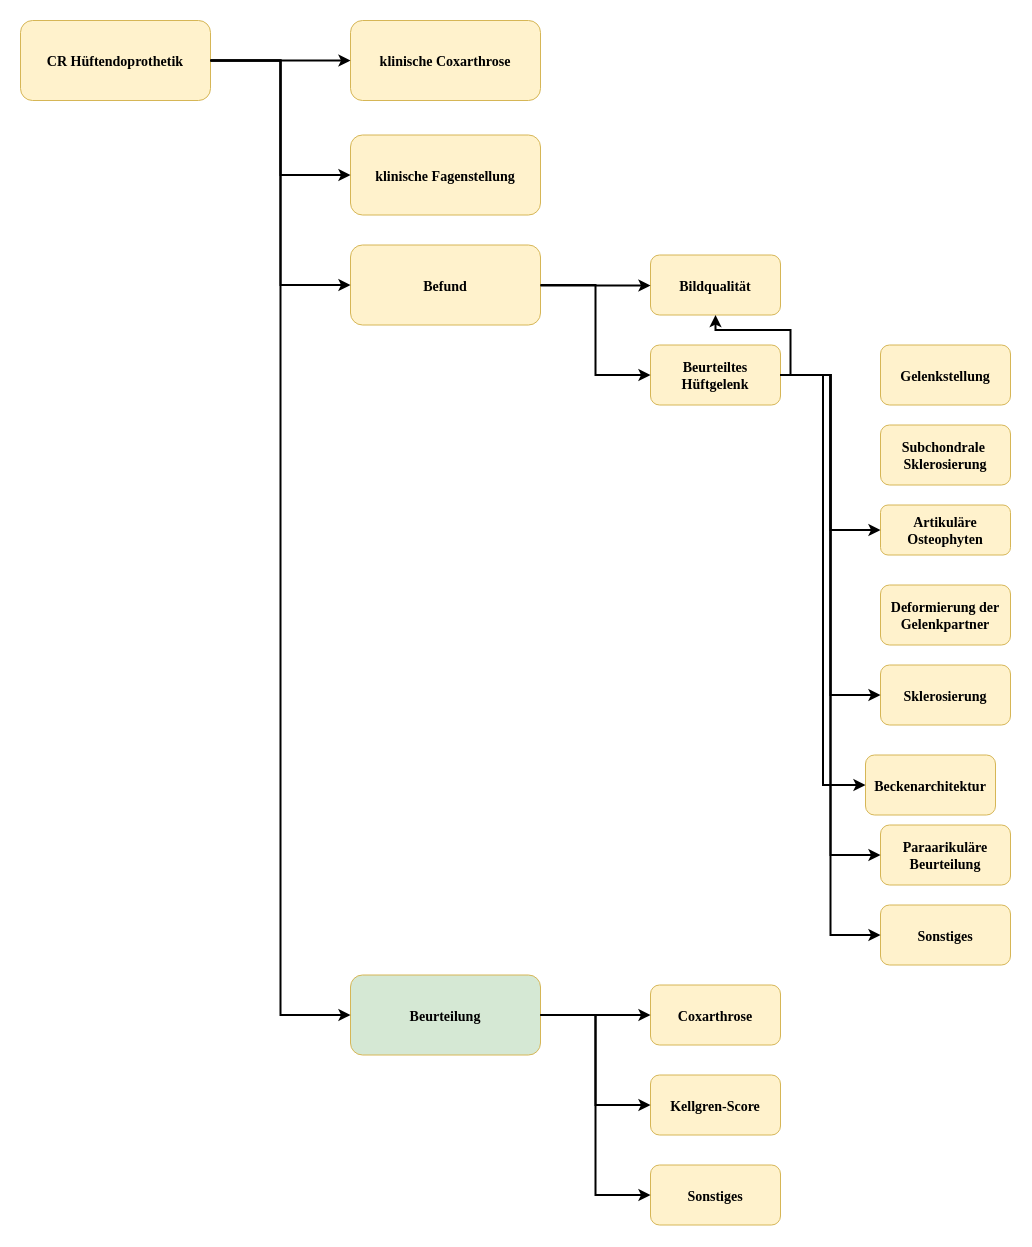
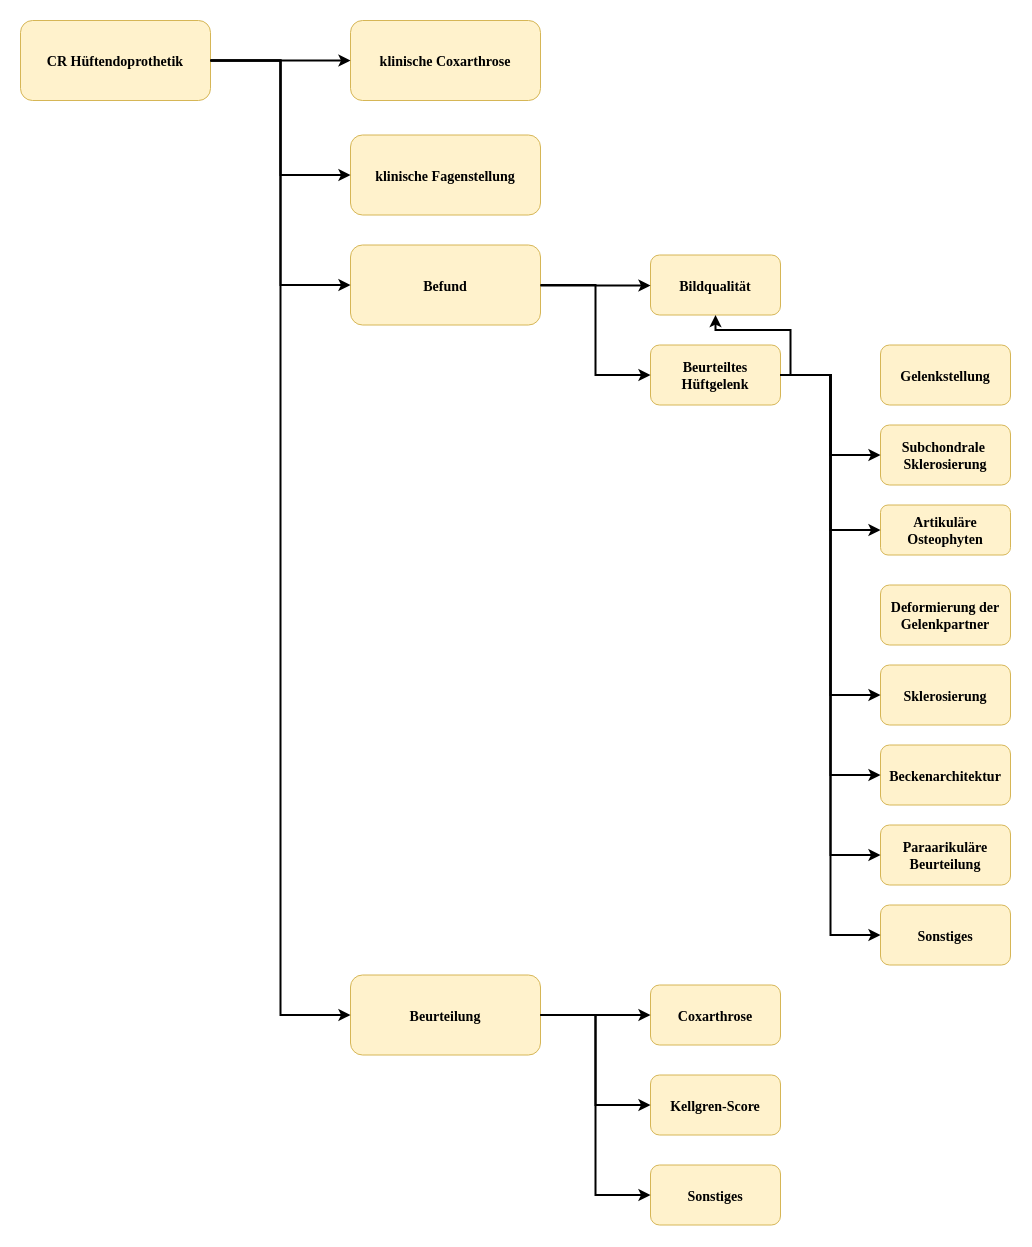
none -> (852, 455)
(931, 785) -> (946, 775)
(446, 1015) -> (446, 1015)
